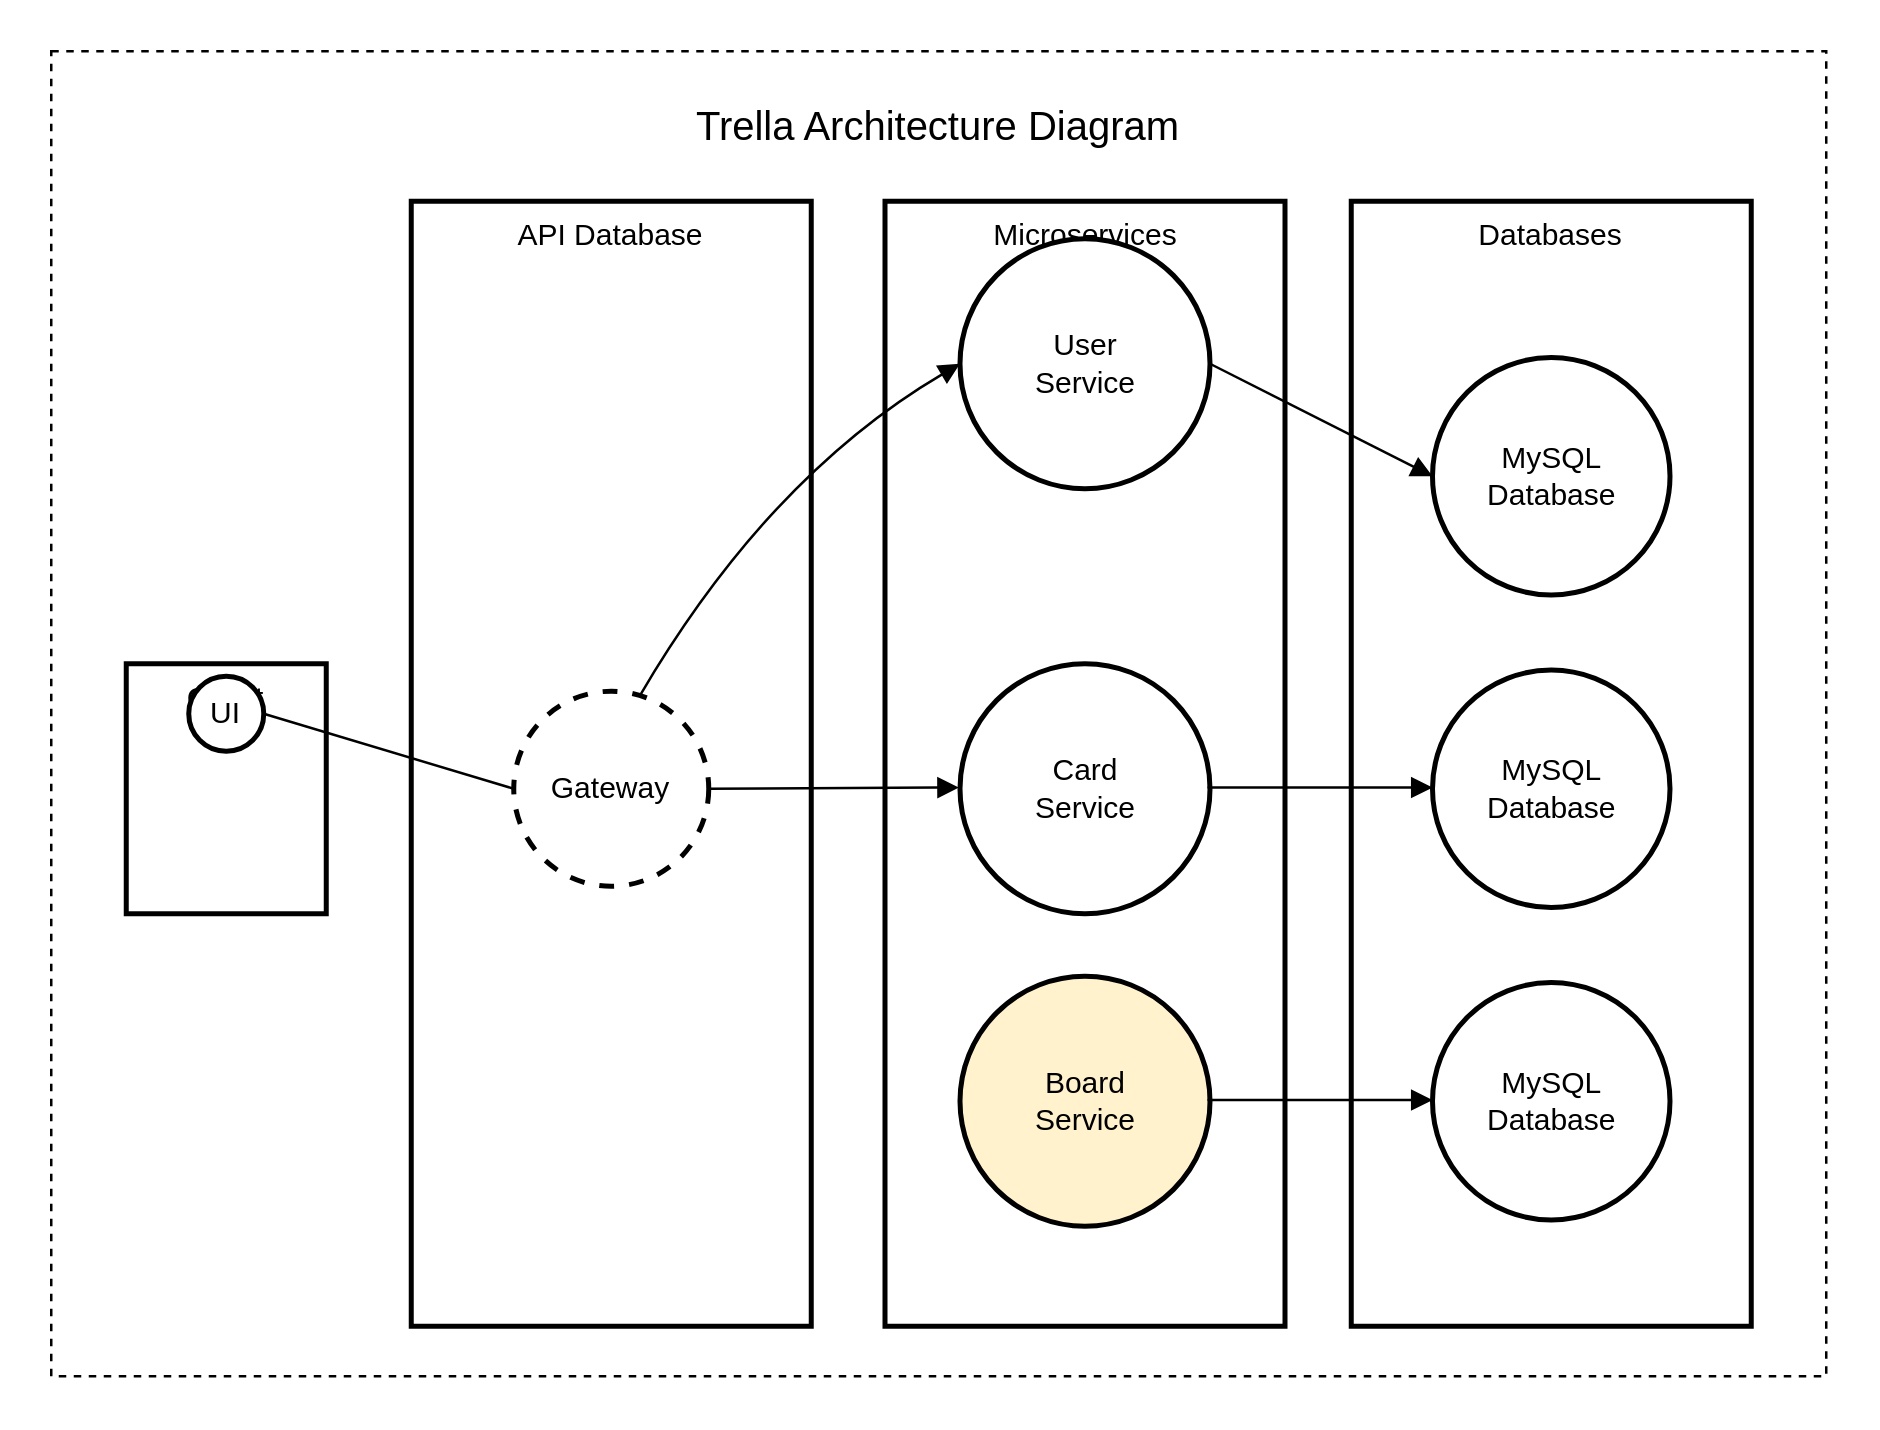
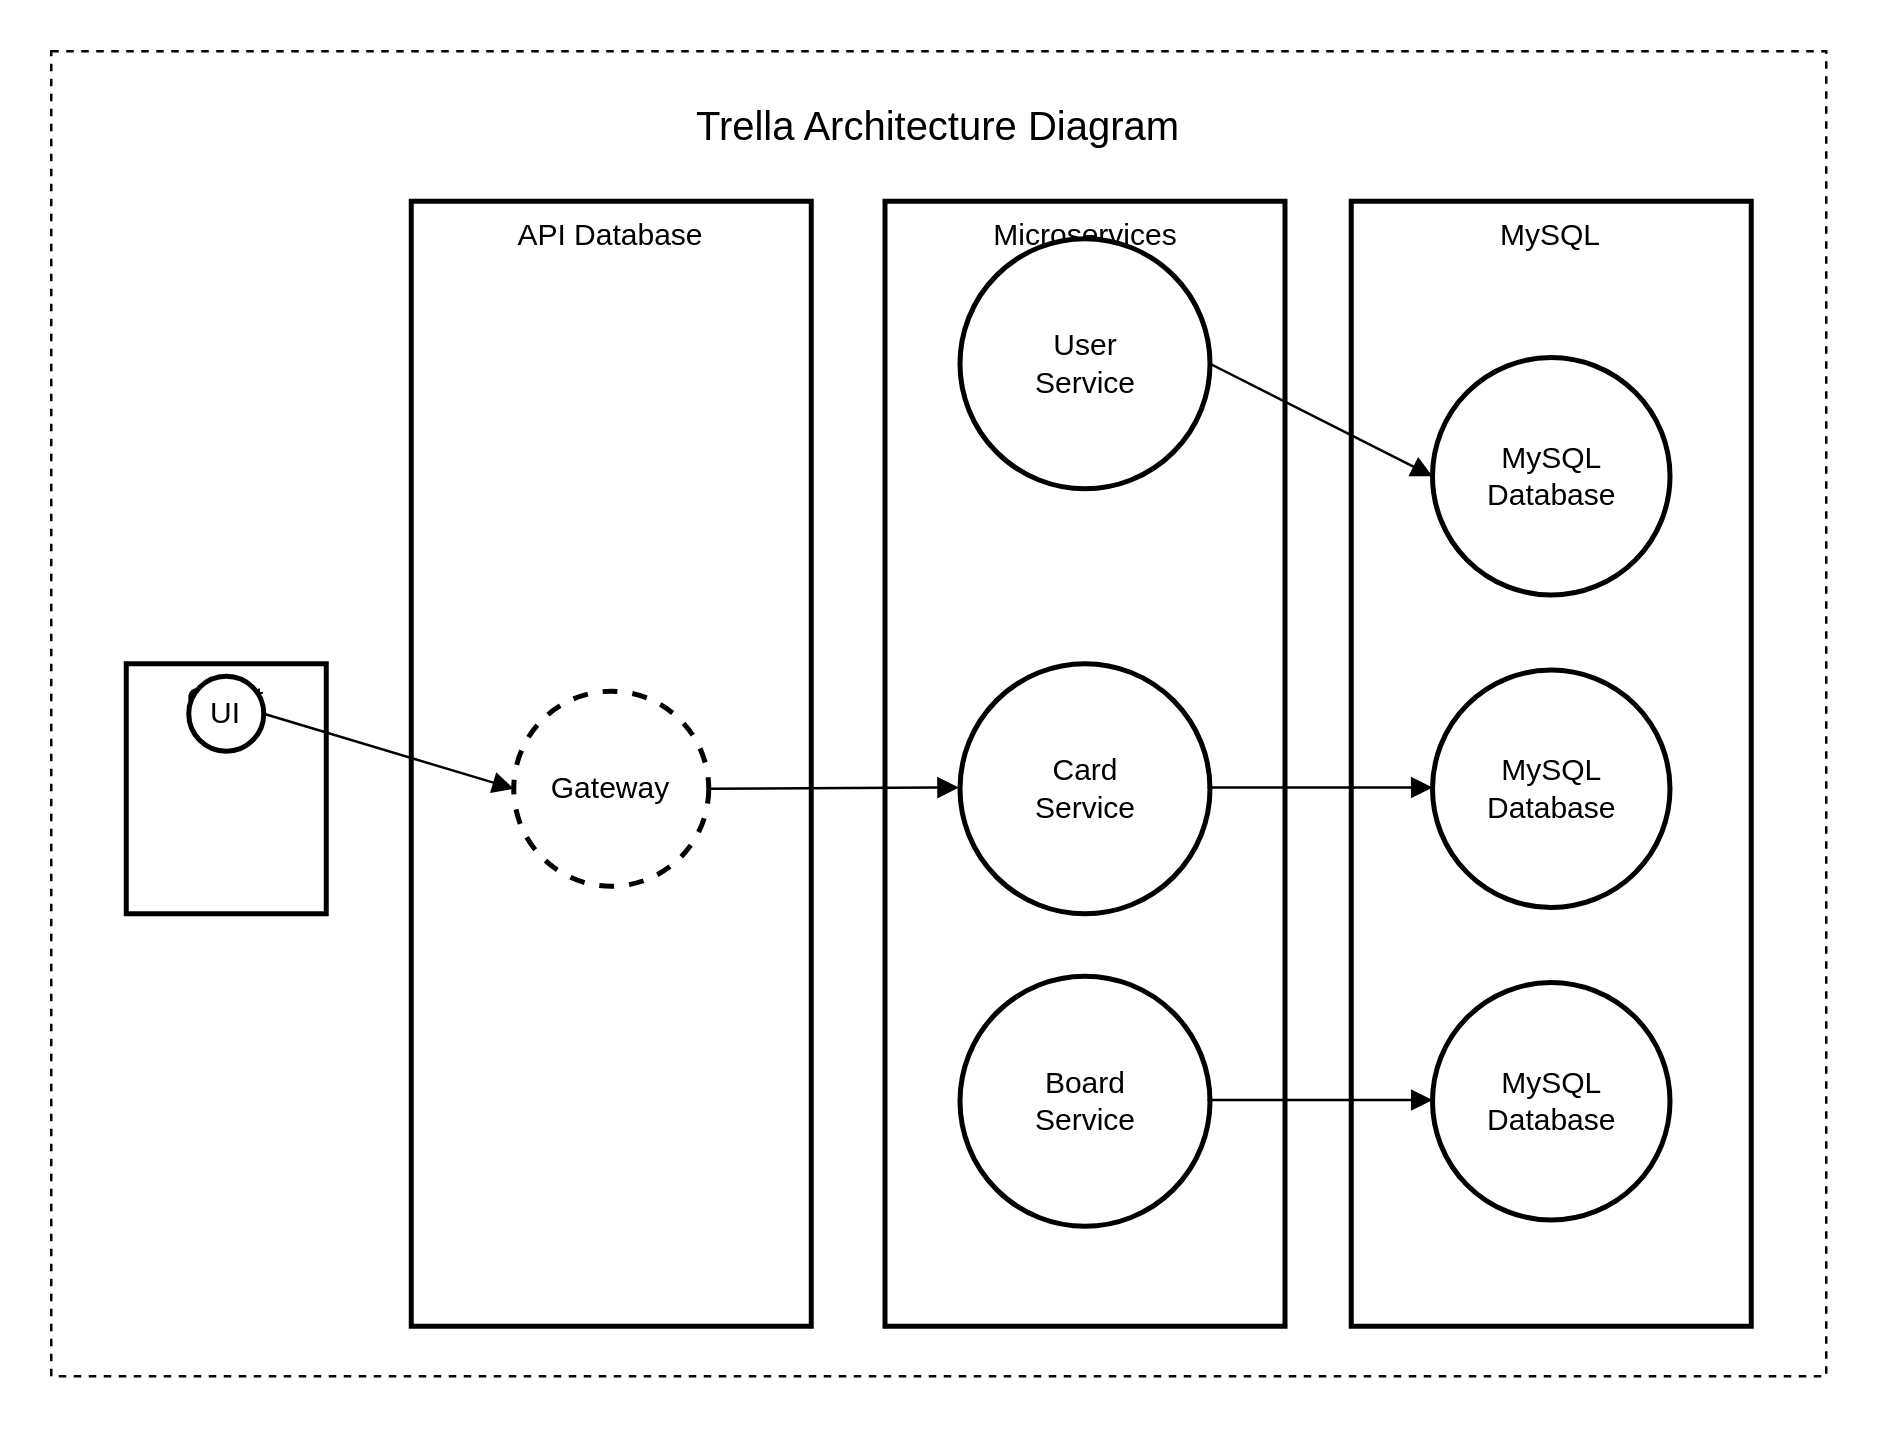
(1551, 237) -> (1551, 237)
(1086, 255) -> (1086, 255)
(771, 515) -> none
(501, 785) -> (492, 782)
(1085, 1101) -> (1085, 1101)
